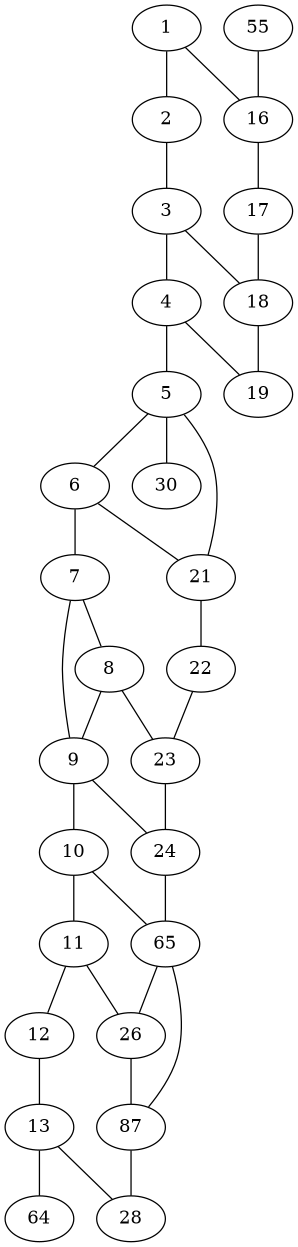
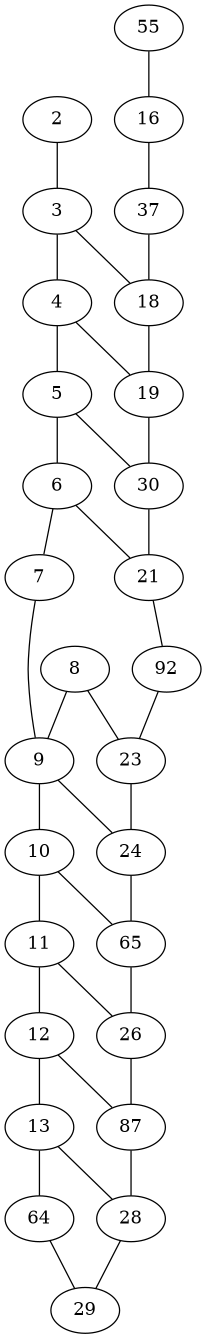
(167, 28) -> none
(258, 211) -> (149, 211)
none -> (149, 440)
(216, 481) -> (149, 532)
(92, 623) -> none
(201, 669) -> (167, 669)
(180, 1041) -> (85, 1081)
none -> (85, 1310)
